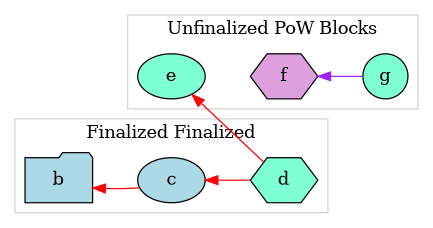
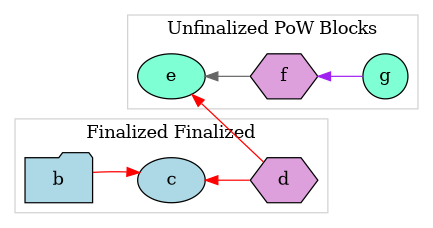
none -> (234, 76)
(284, 180) -> (284, 180)
(123, 189) -> (110, 172)
